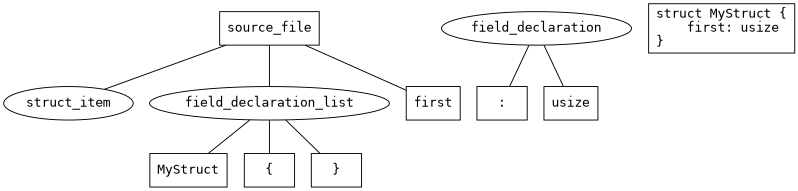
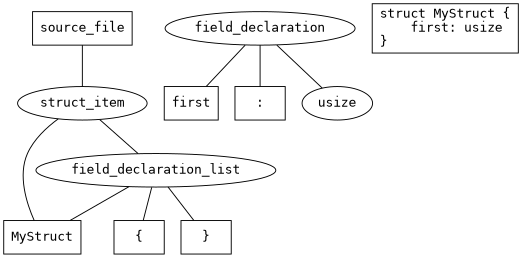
(269, 66) -> (119, 137)
(356, 68) -> (226, 66)
(571, 103) -> (337, 103)
none -> (24, 164)
